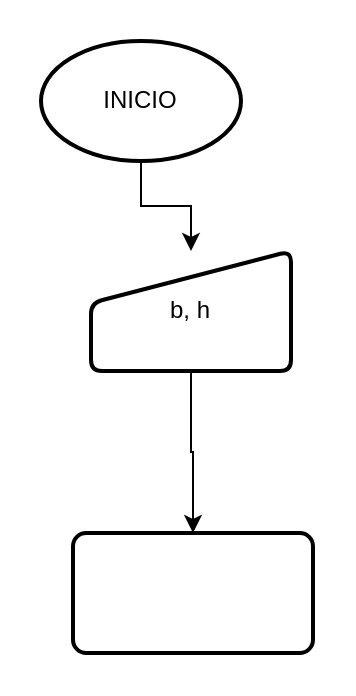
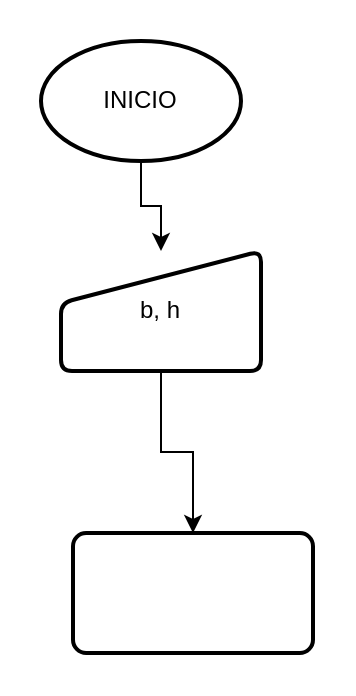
(191, 311) -> (161, 311)
